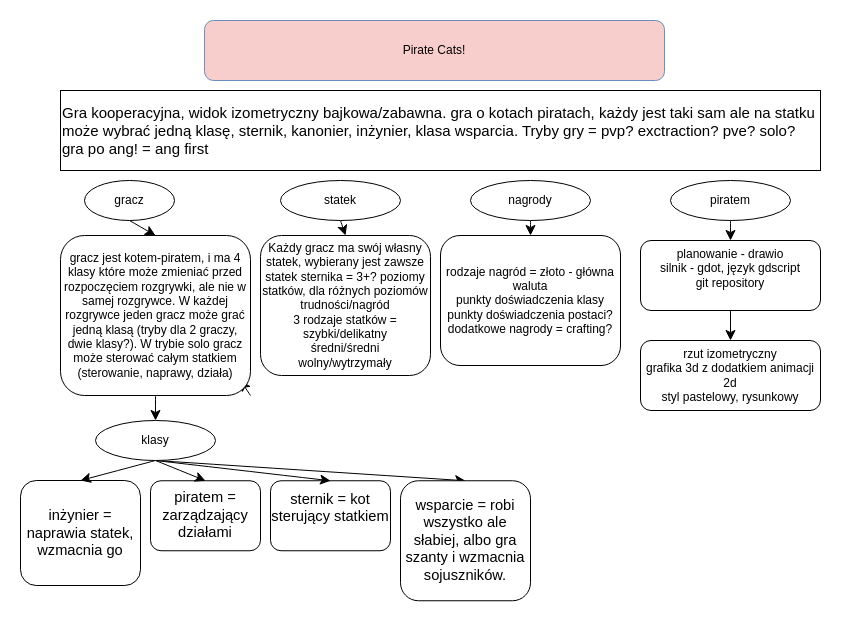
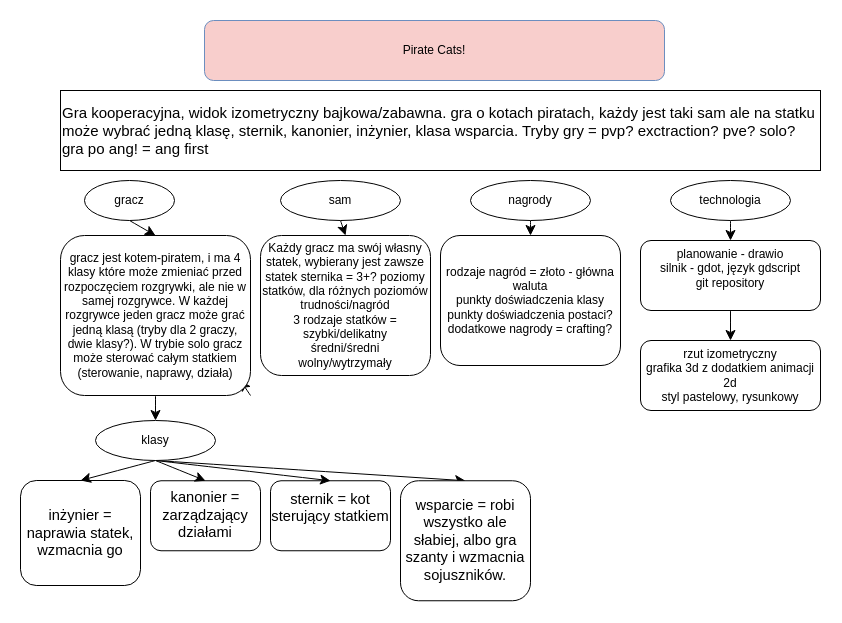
(341, 201) -> (341, 201)
(731, 201) -> (731, 201)
(206, 516) -> (206, 516)
